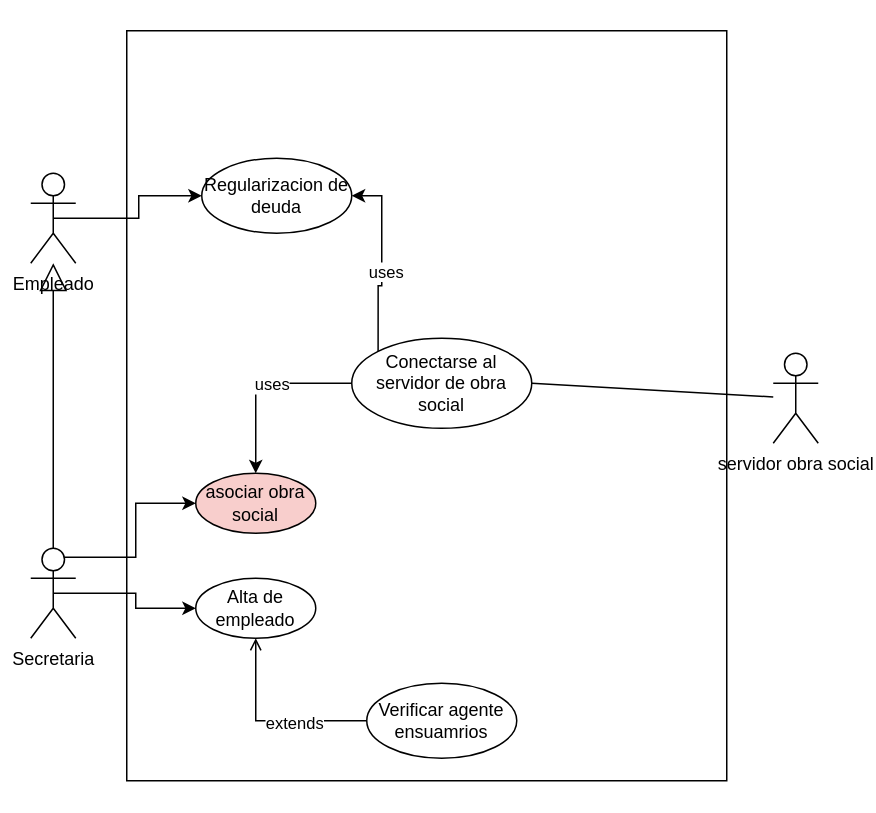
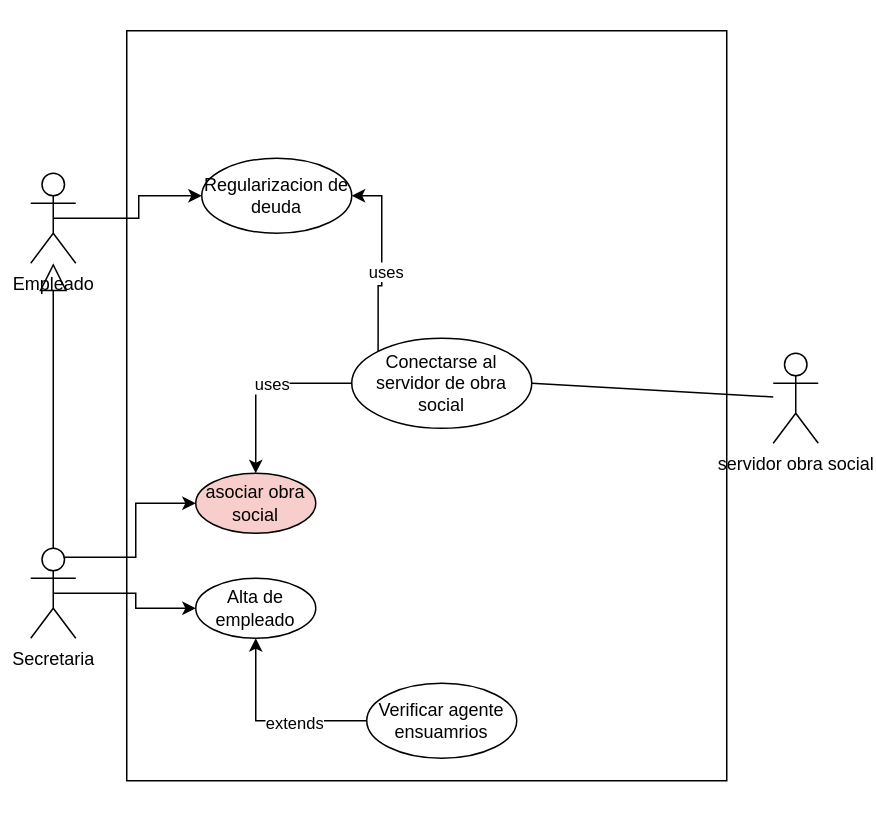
(256, 647) -> (256, 650)
